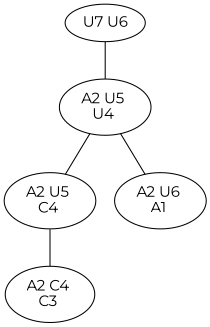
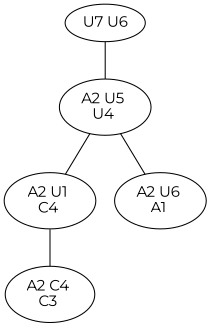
(50, 201) -> (50, 201)
